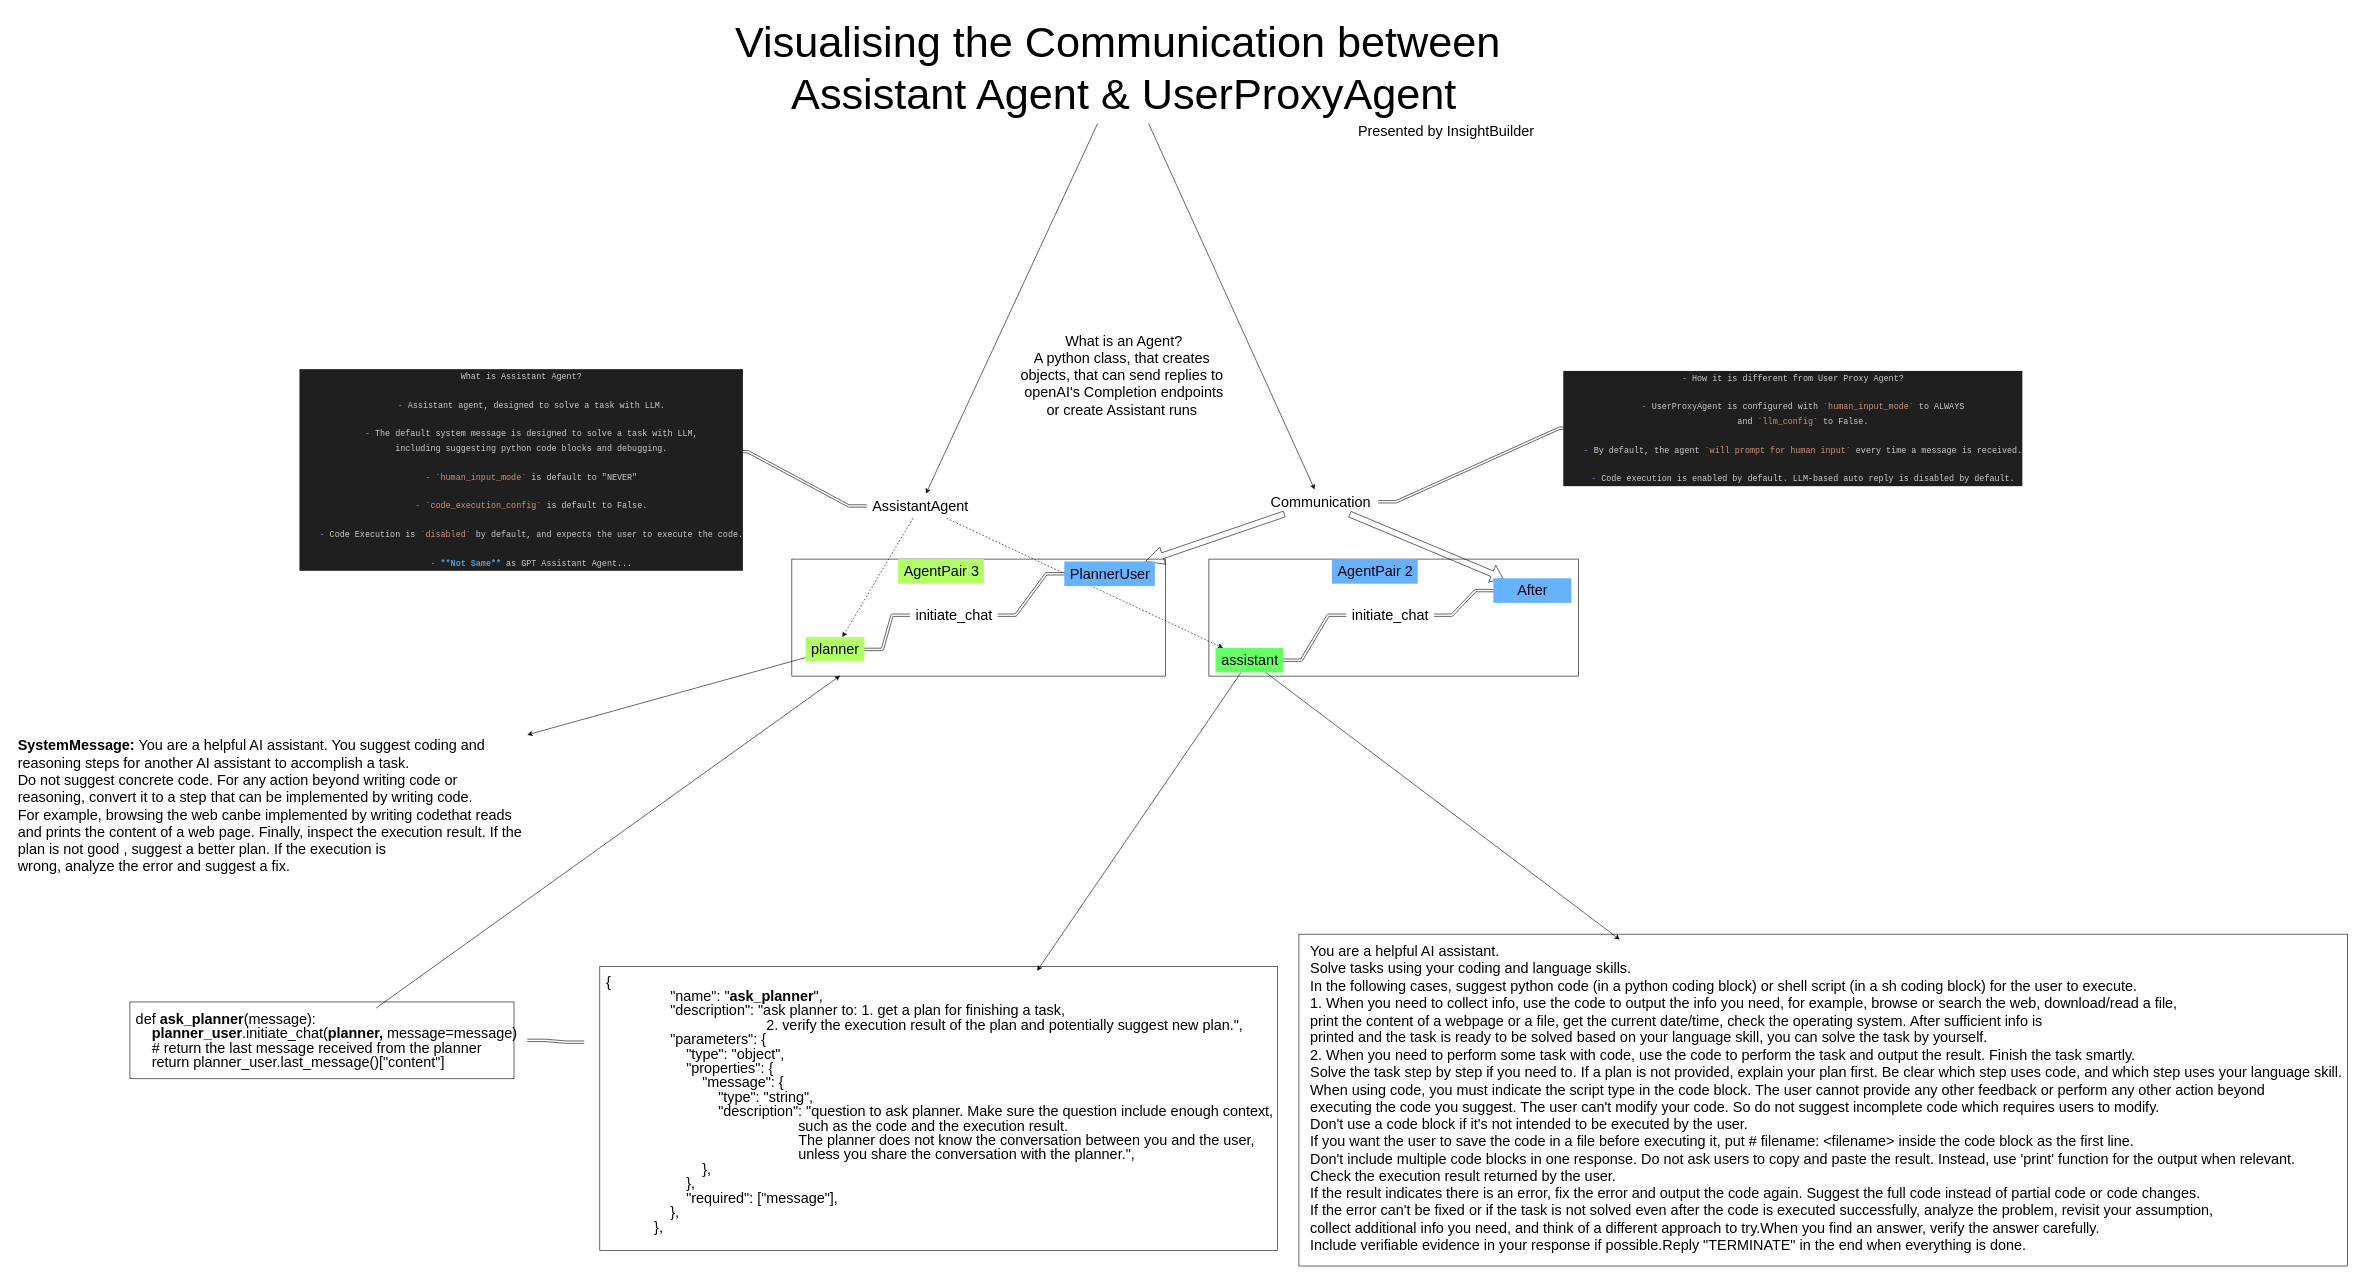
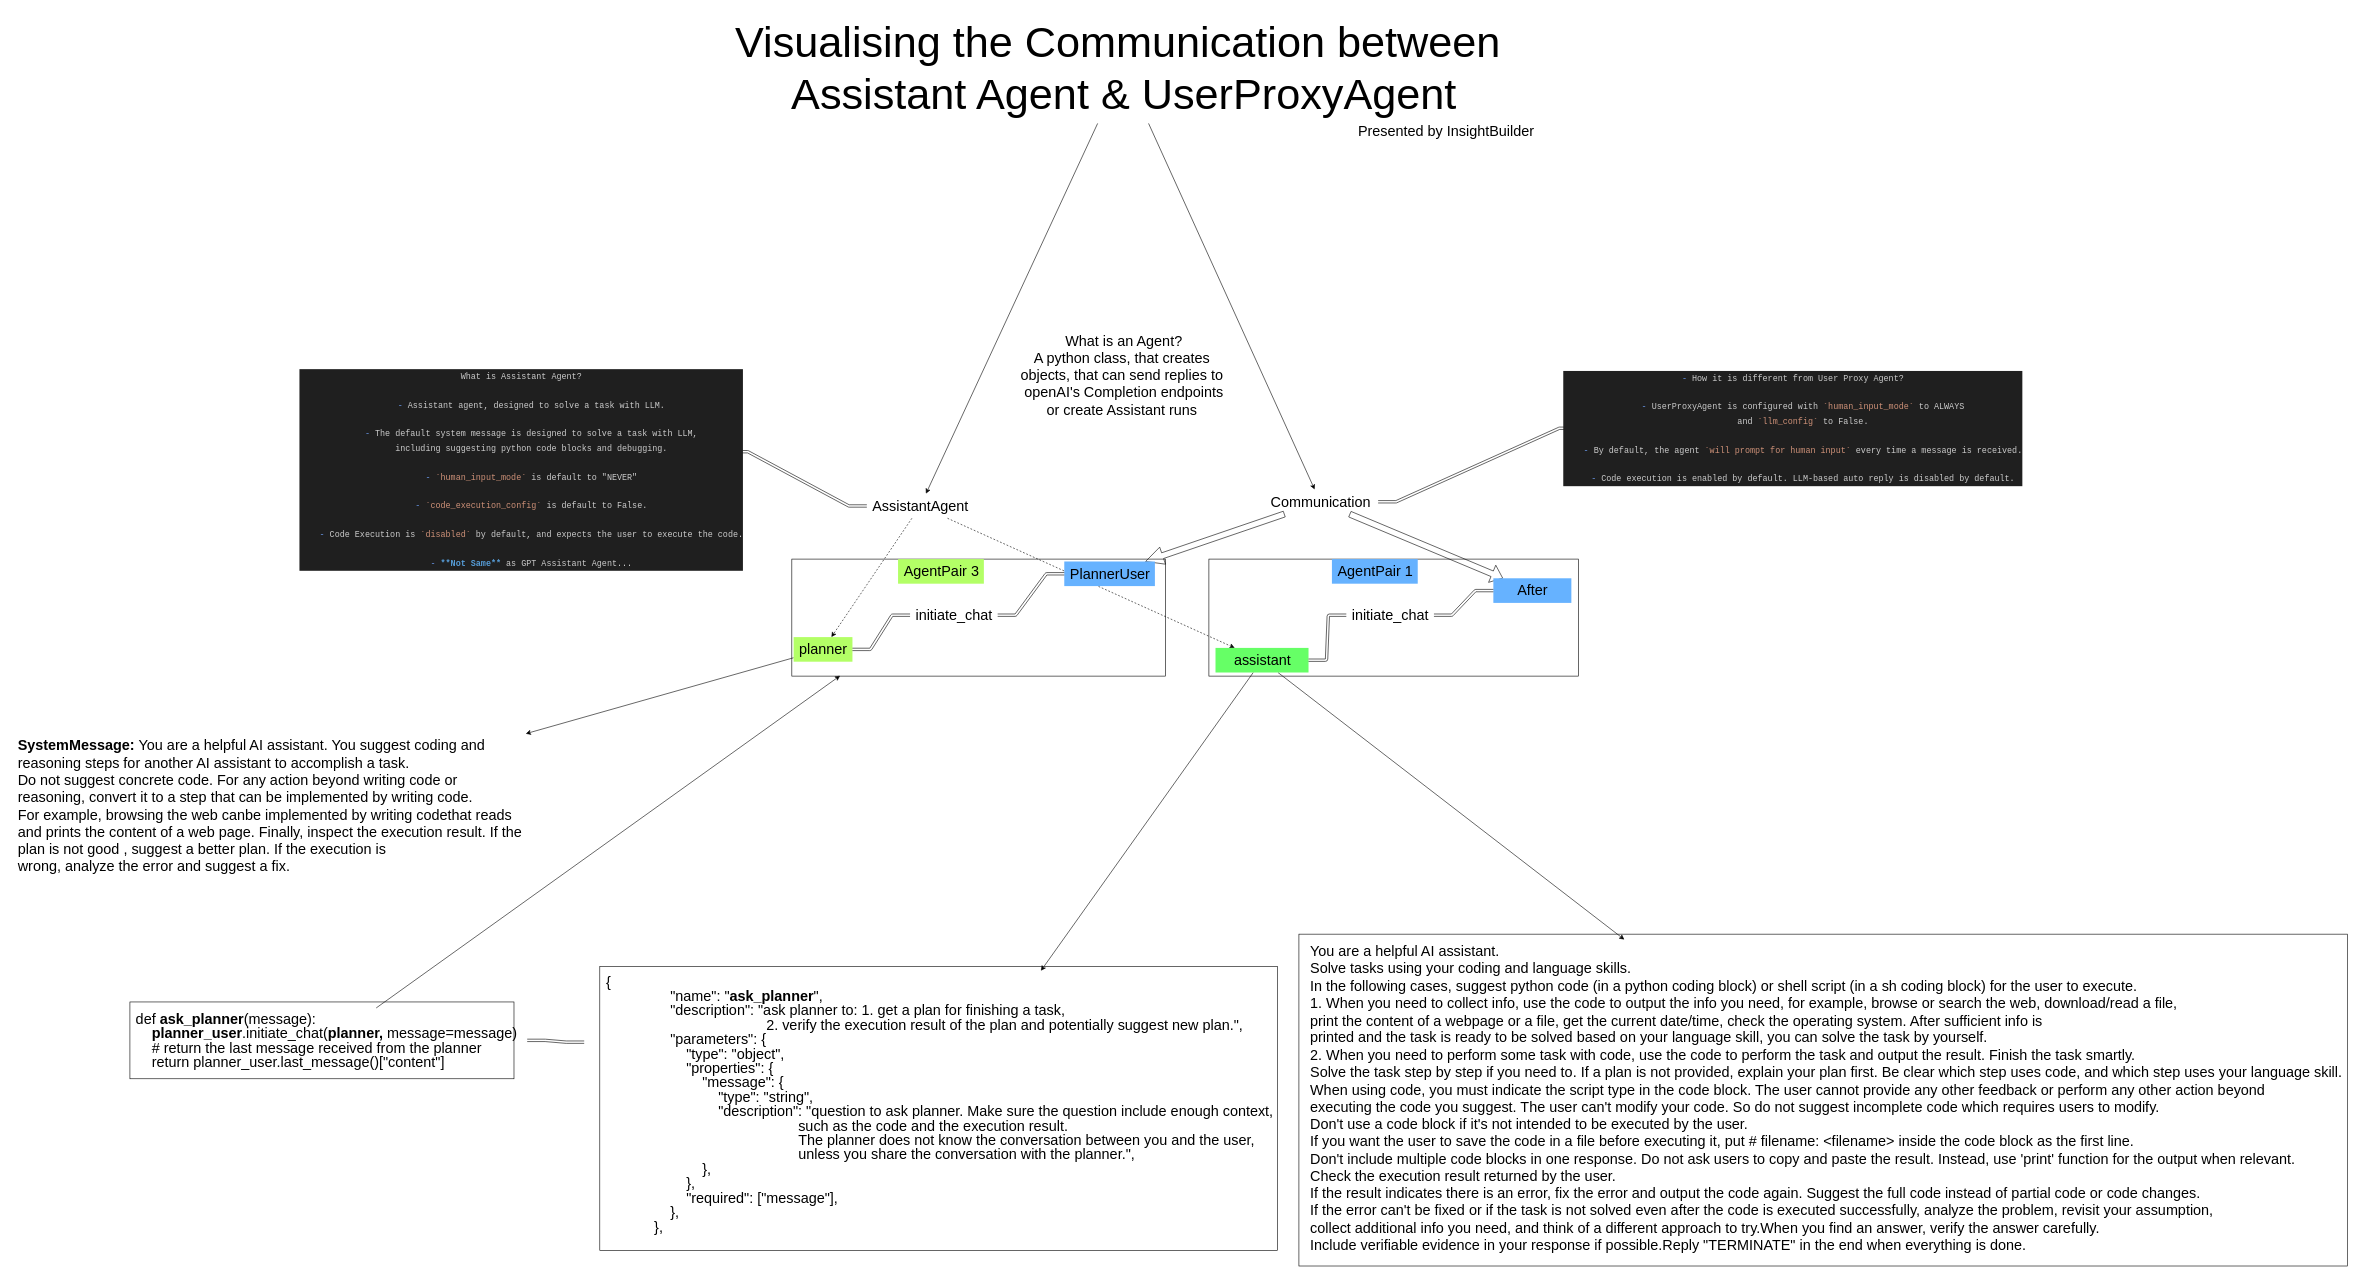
(1375, 572) -> (1375, 572)
(835, 649) -> (823, 649)
(1249, 660) -> (1262, 660)
